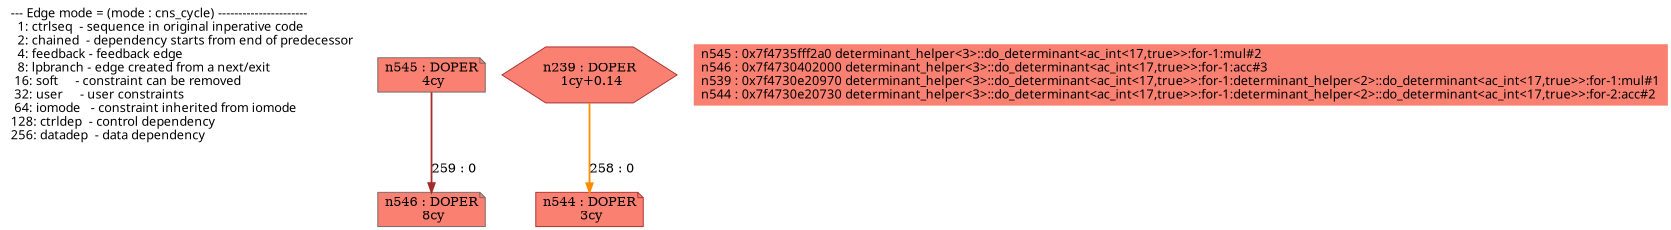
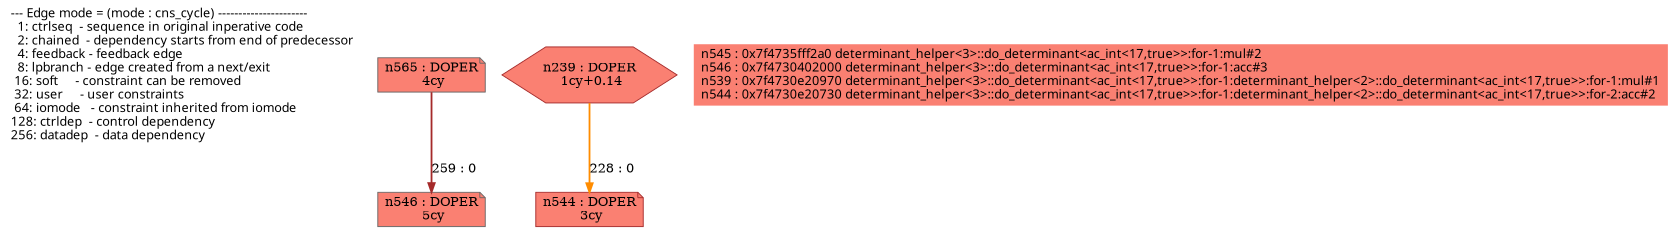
(432, 75) -> (432, 75)
(612, 169) -> (612, 169)
(432, 209) -> (432, 209)
